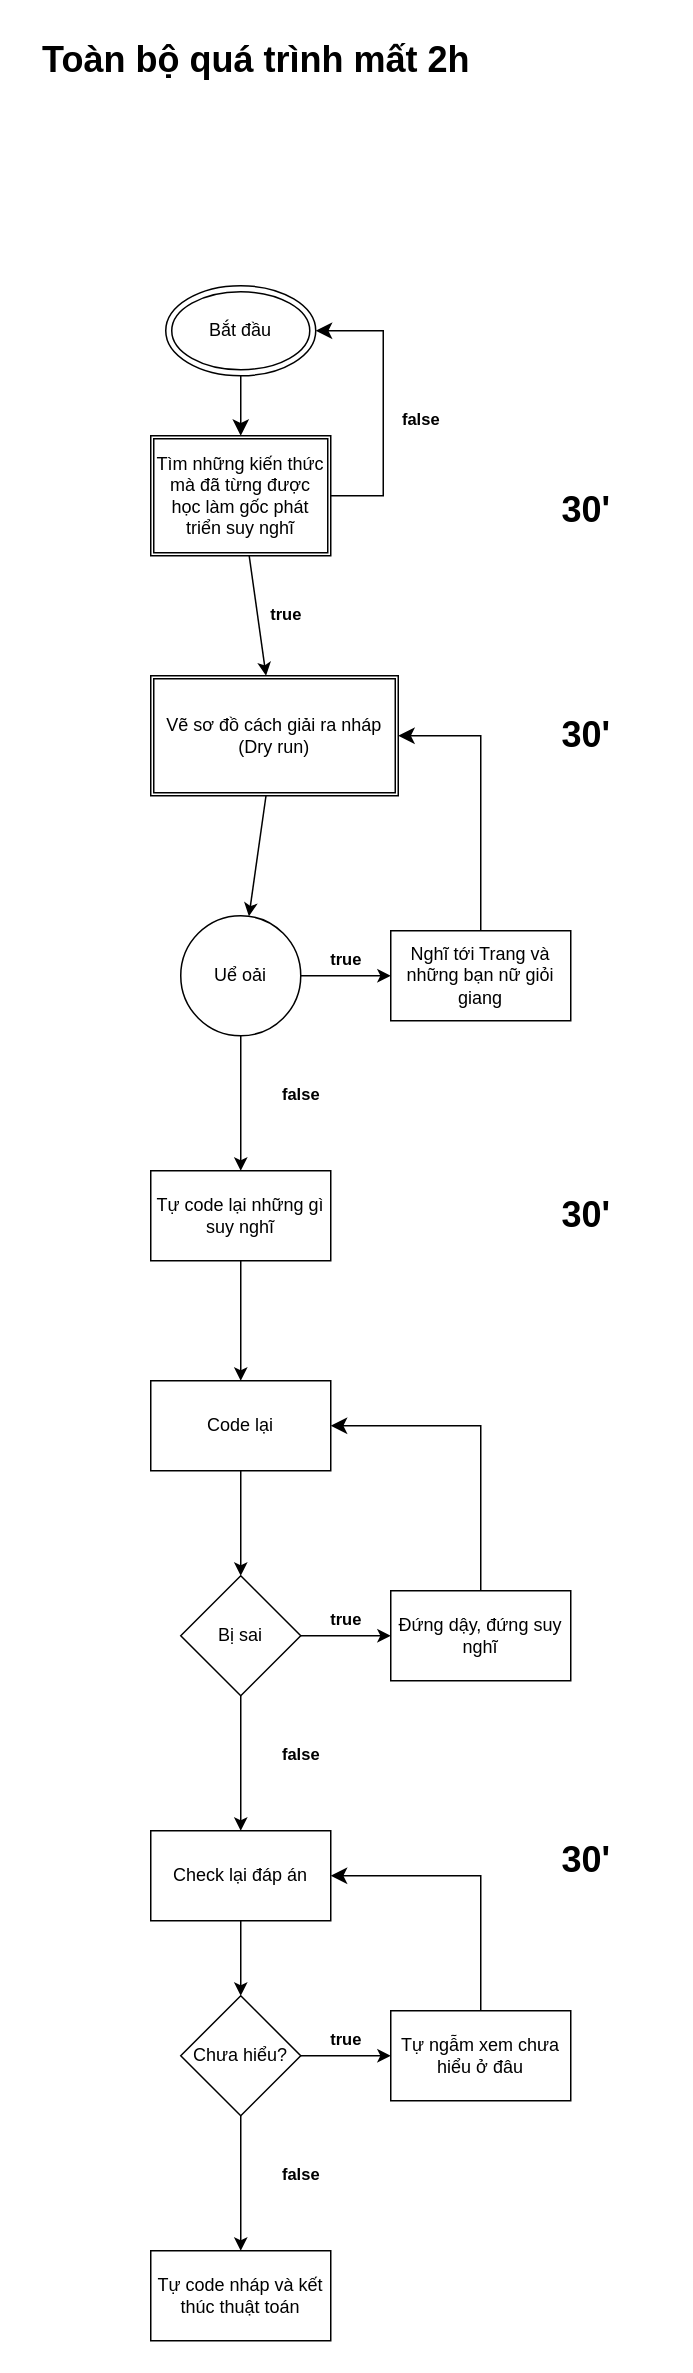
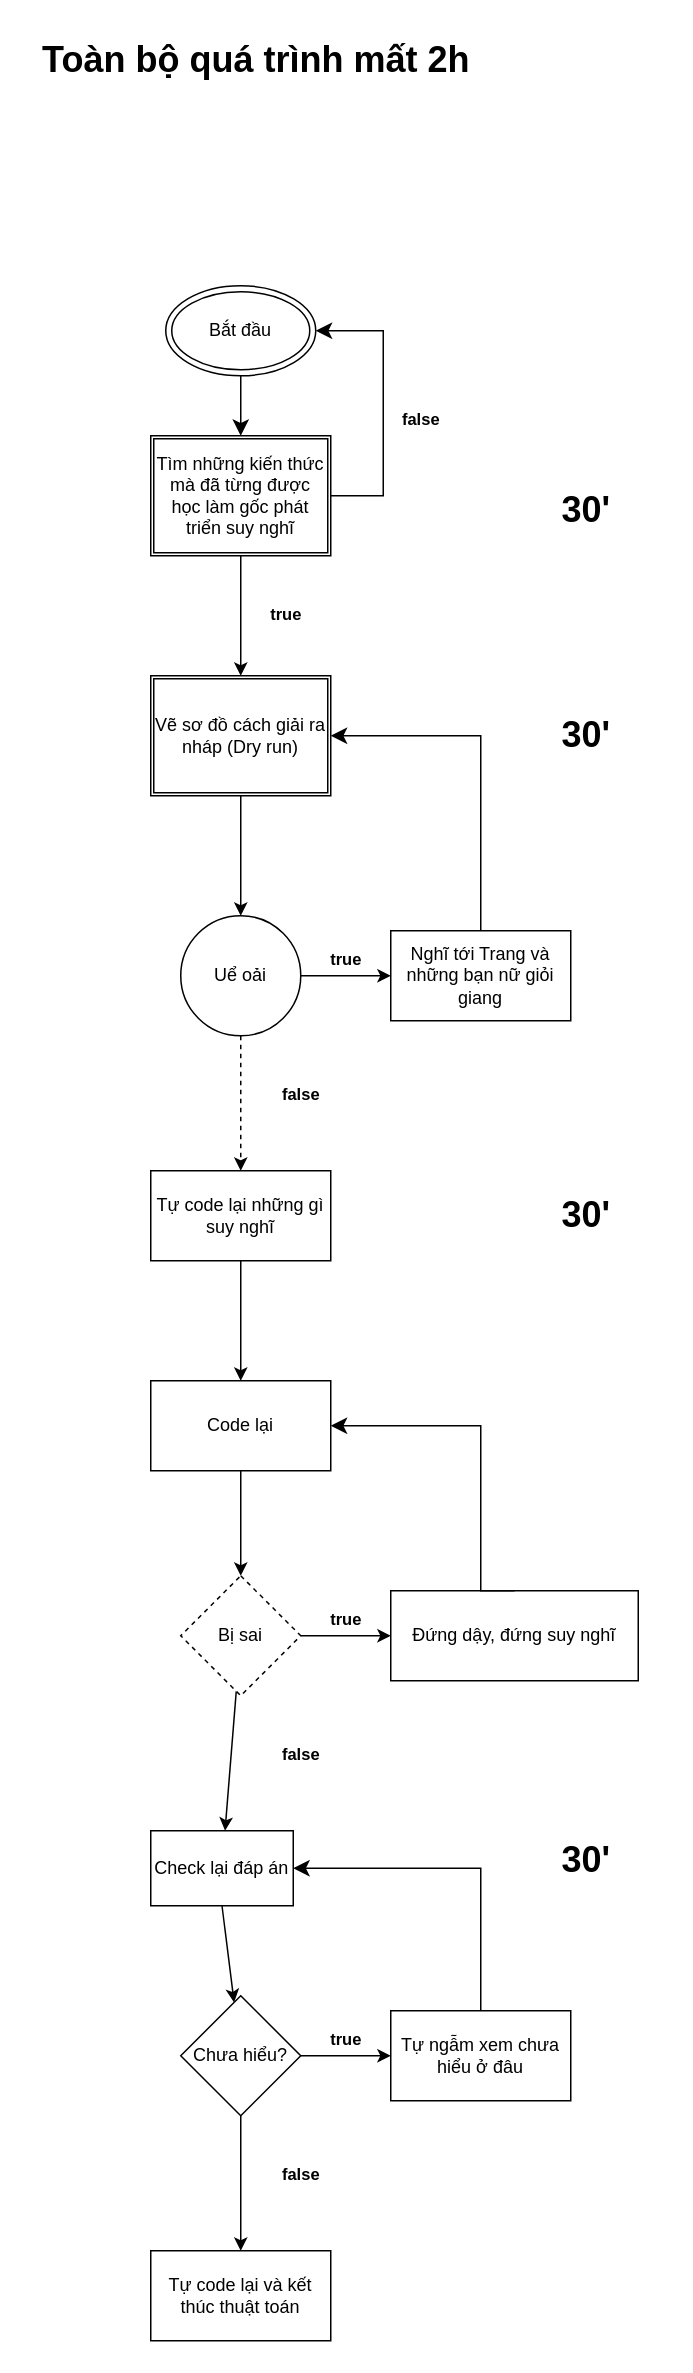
(275, 736) -> (241, 736)
(241, 1099) -> (241, 1099)
(241, 1636) -> (241, 1636)
(481, 1636) -> (515, 1636)
(241, 1876) -> (222, 1868)
(241, 2296) -> (241, 2296)
